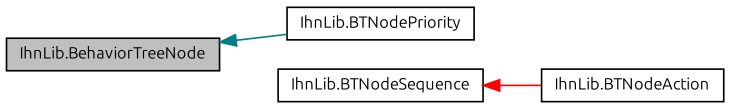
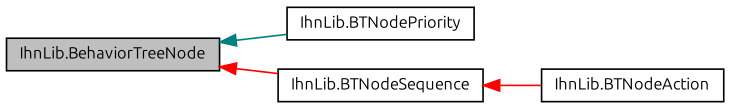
none -> (257, 71)
